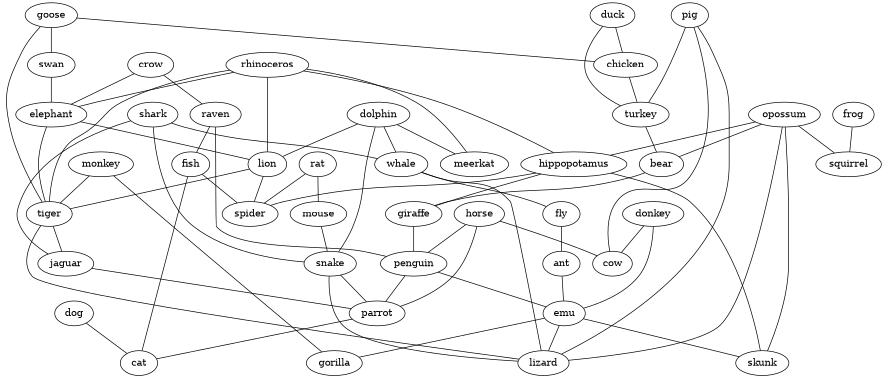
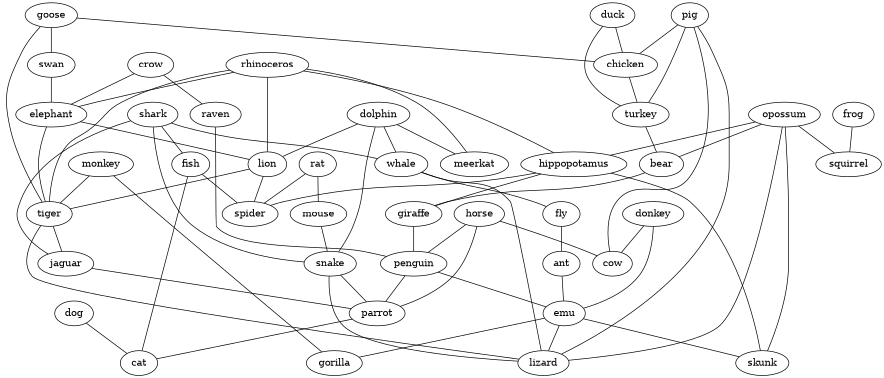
none -> (659, 39)
(203, 139) -> (170, 137)
